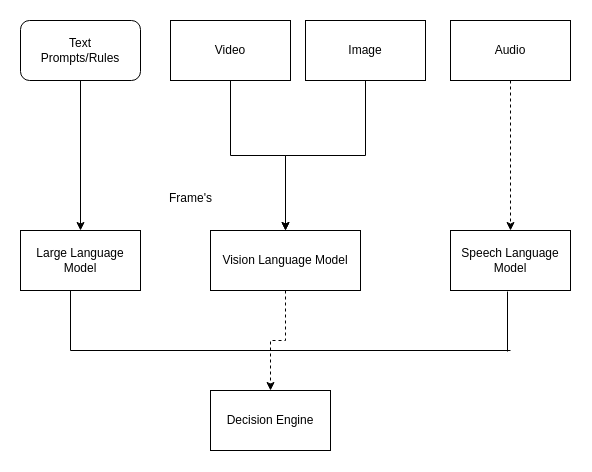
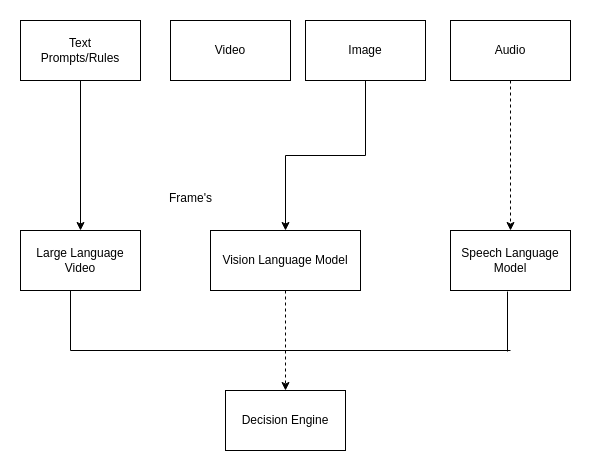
(81, 51) -> (81, 51)
(231, 144) -> none
(81, 261) -> (81, 261)
(271, 421) -> (286, 421)
